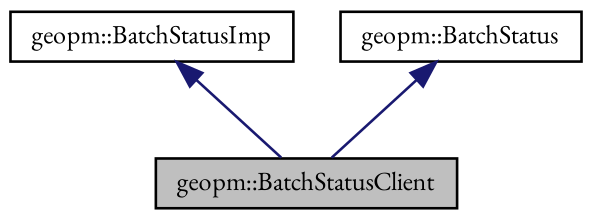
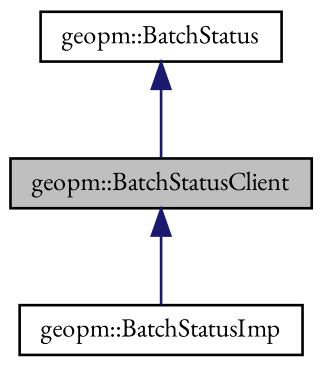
(239, 119) -> (161, 270)
